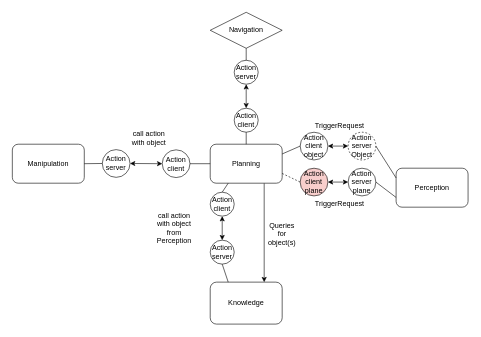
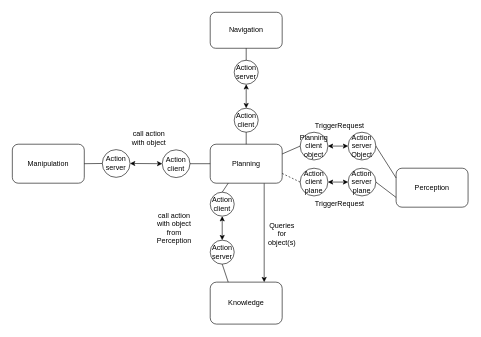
(246, 30) -> (246, 30)
(314, 146) -> (314, 146)
(362, 146) -> (362, 146)
(314, 182) -> (314, 182)
